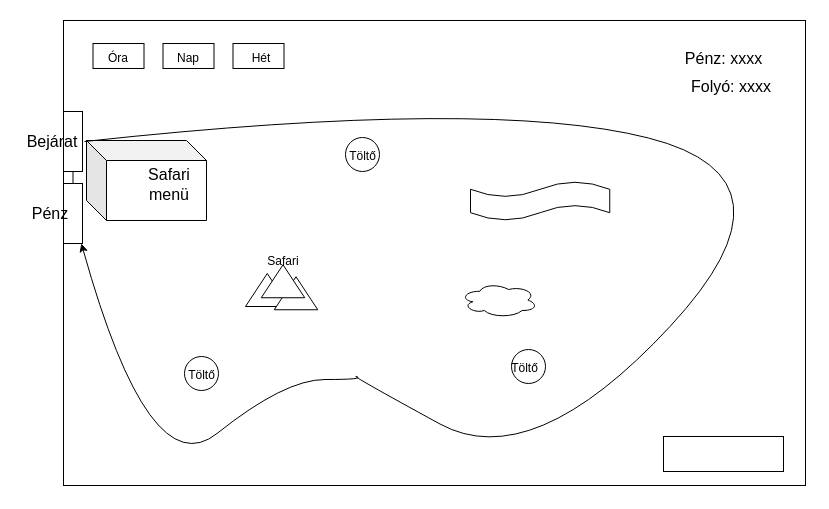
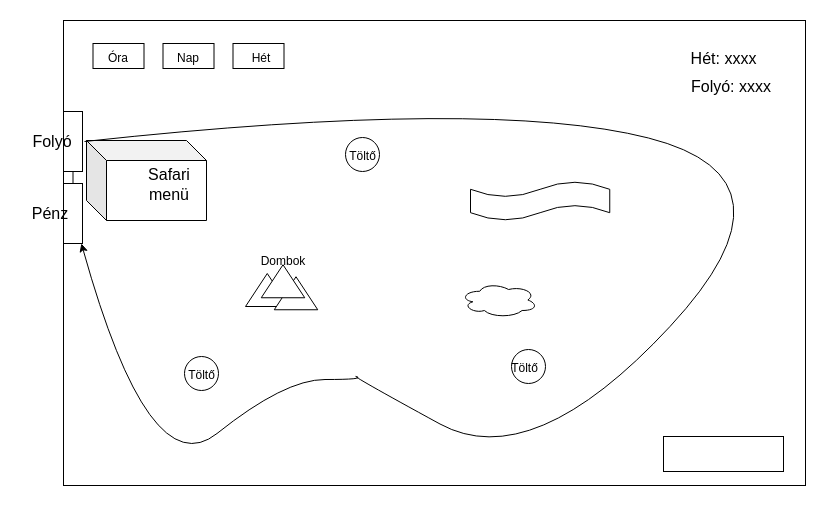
(724, 59) -> (724, 59)
(53, 142) -> (53, 142)
(284, 262) -> (284, 262)
